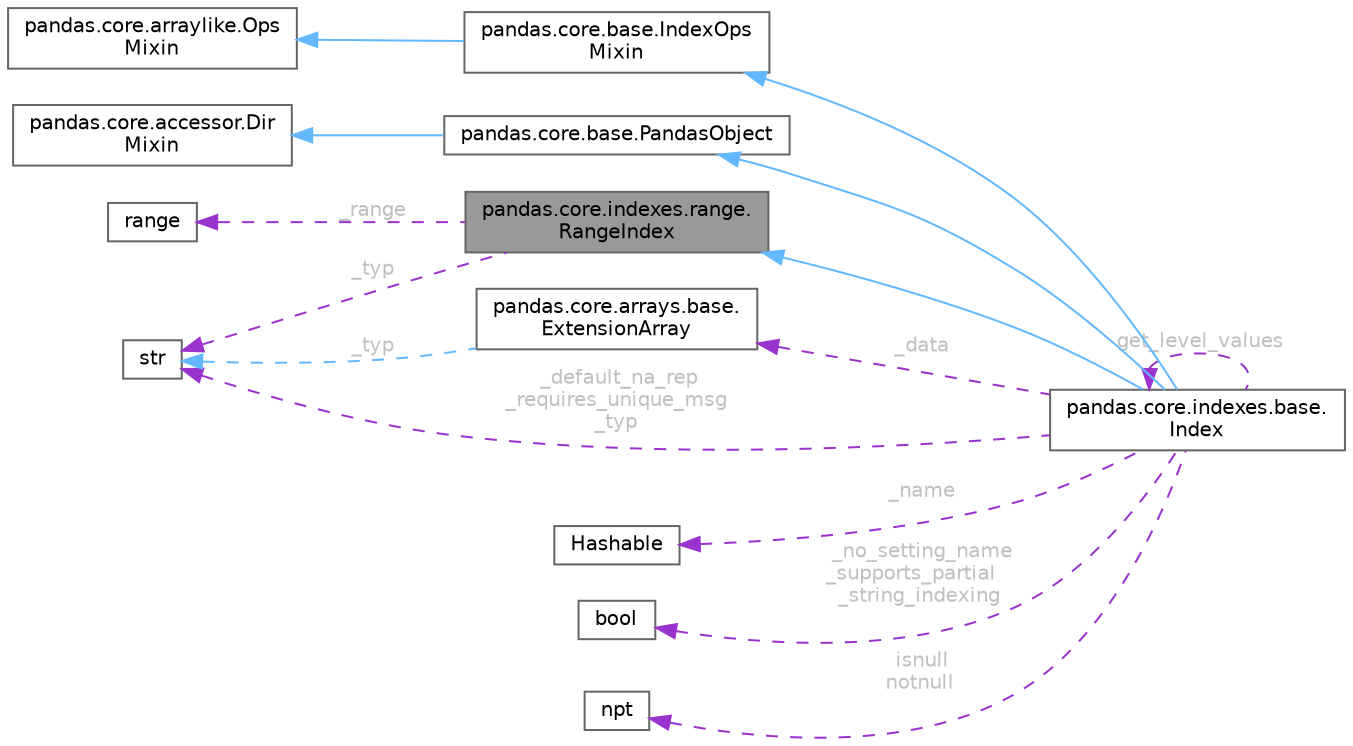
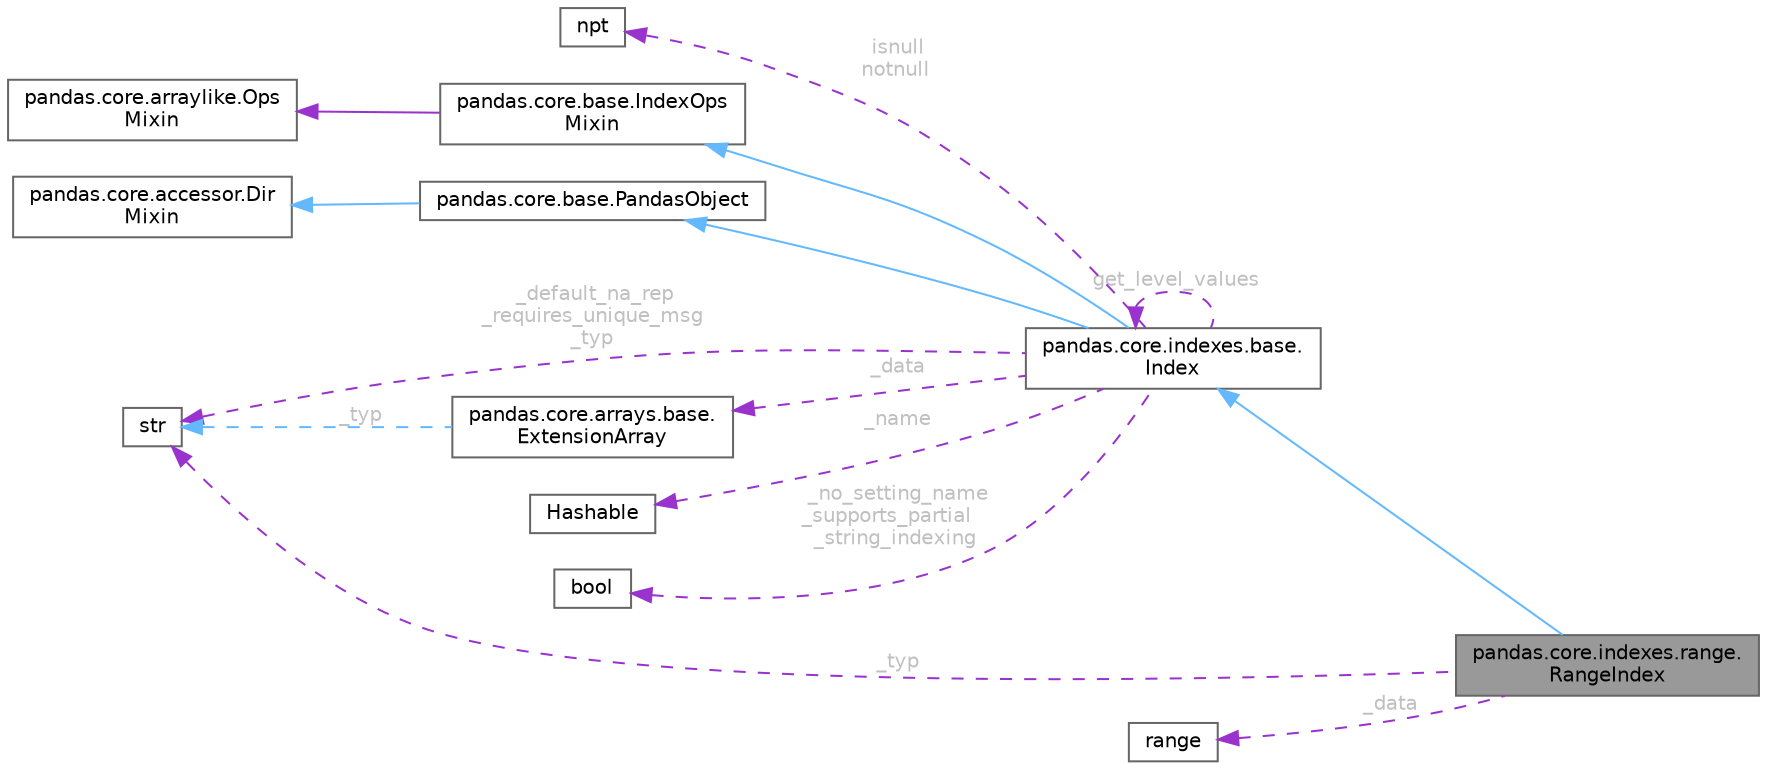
(391, 40) -> (379, 112)
(371, 211) -> (1388, 705)
(968, 311) -> (1399, 518)
